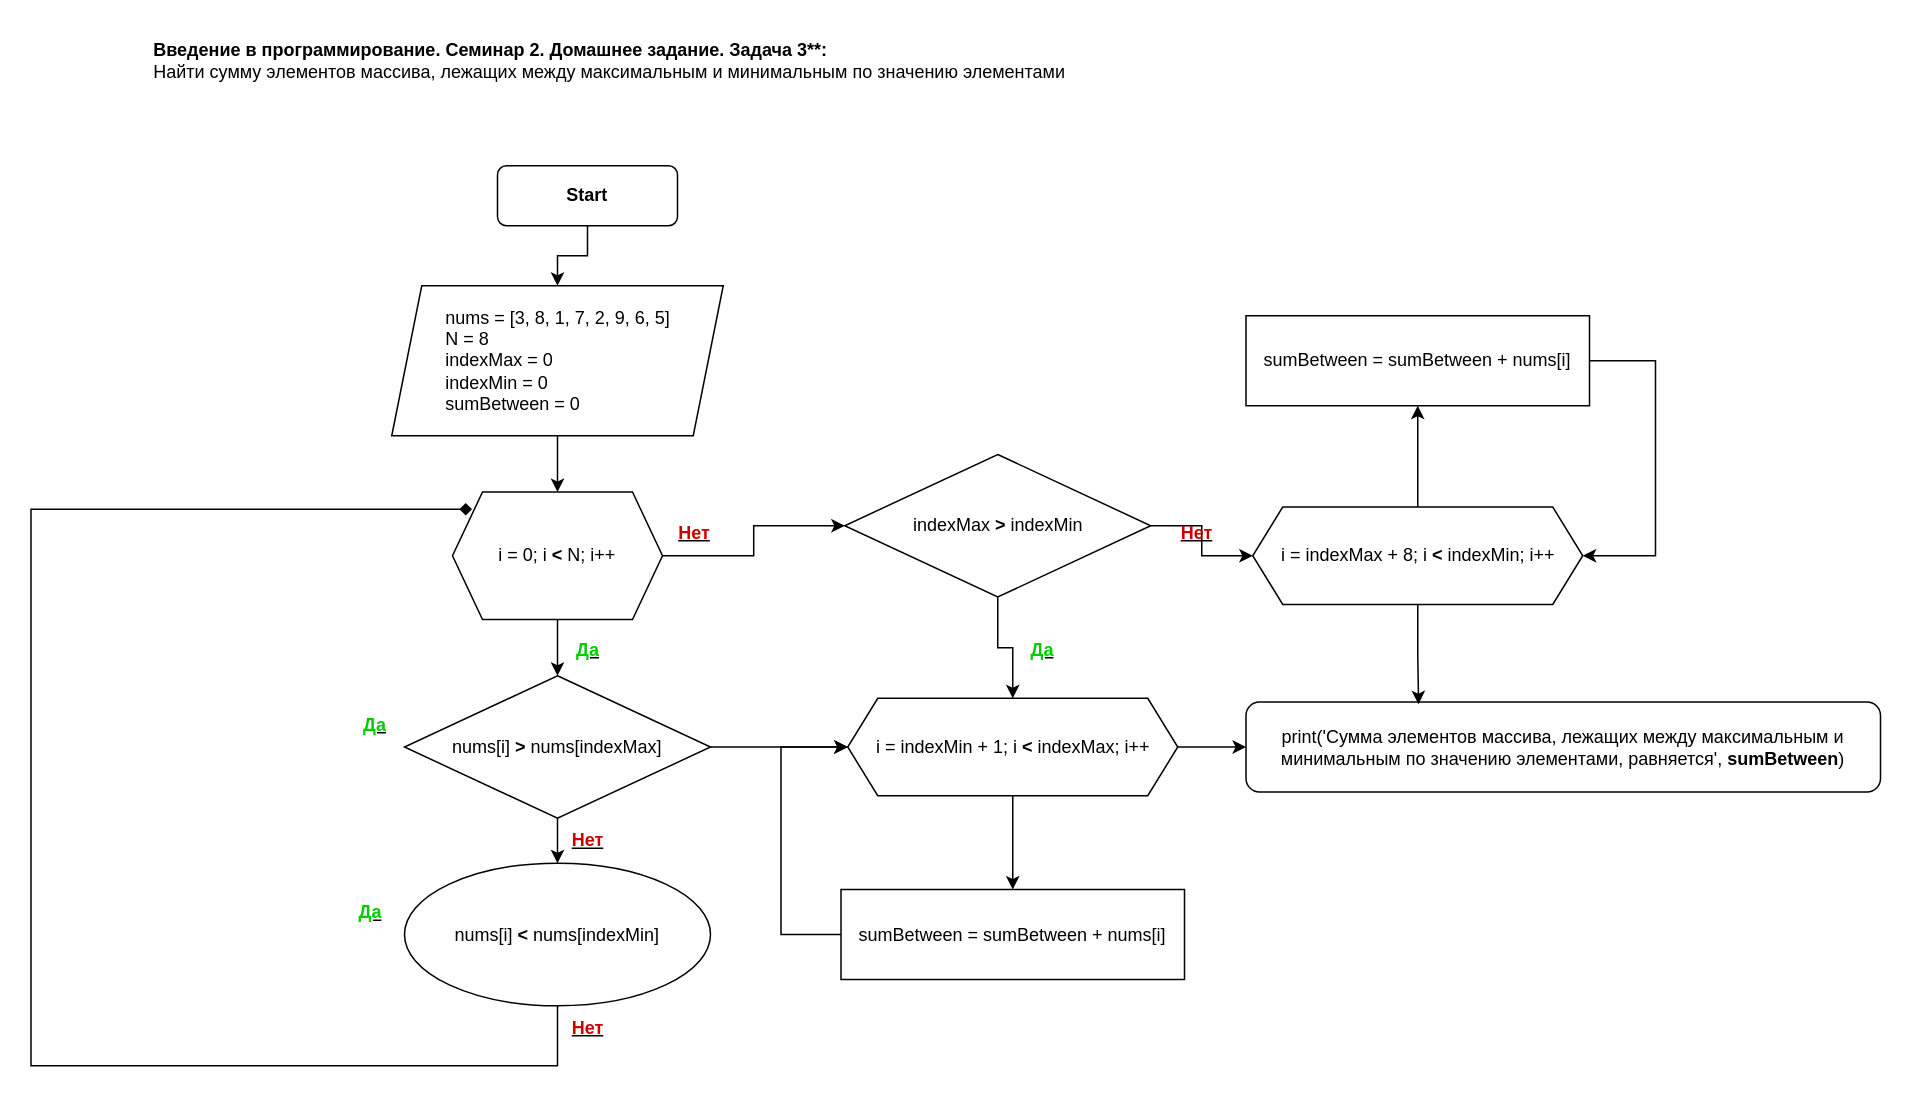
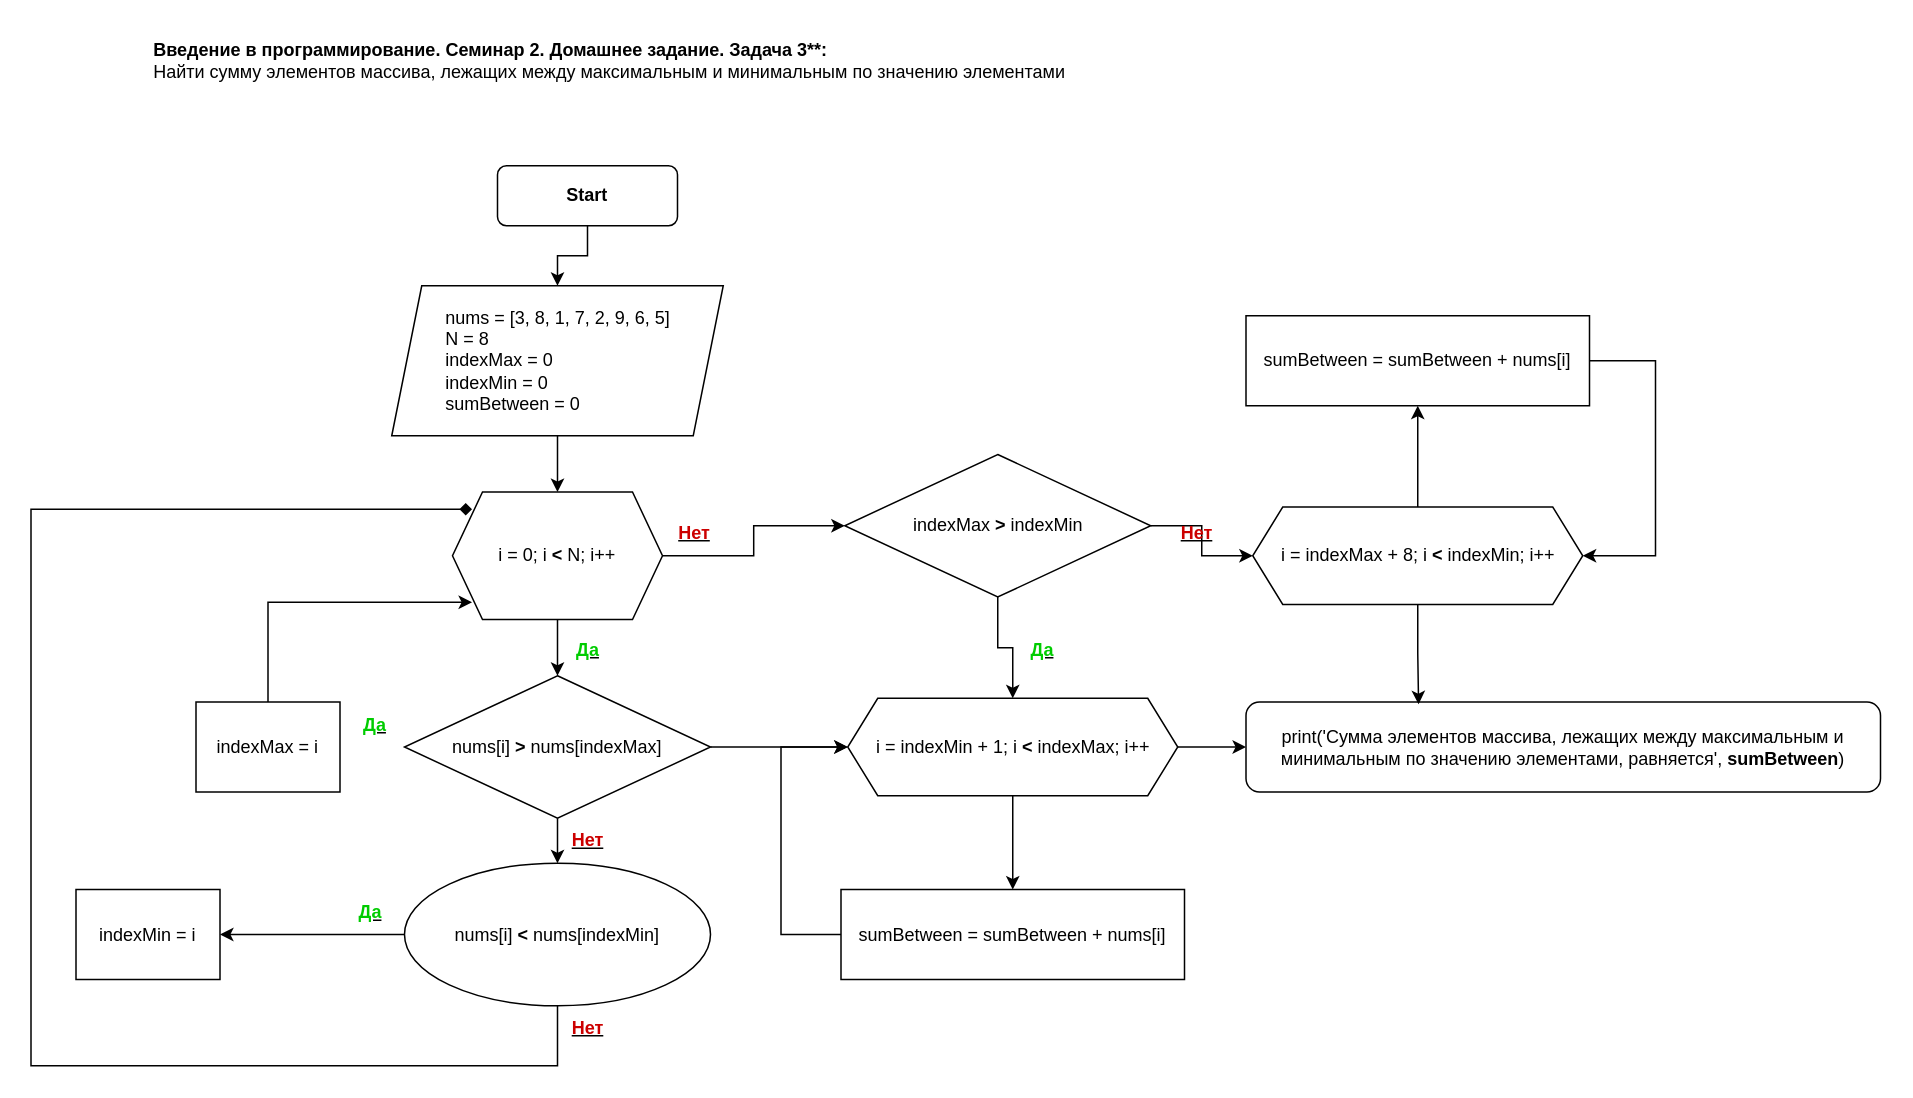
none -> (315, 602)
none -> (268, 747)
none -> (148, 935)
none -> (317, 935)
